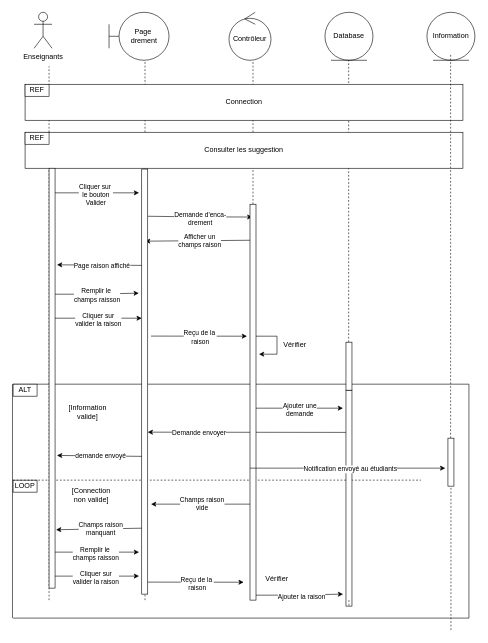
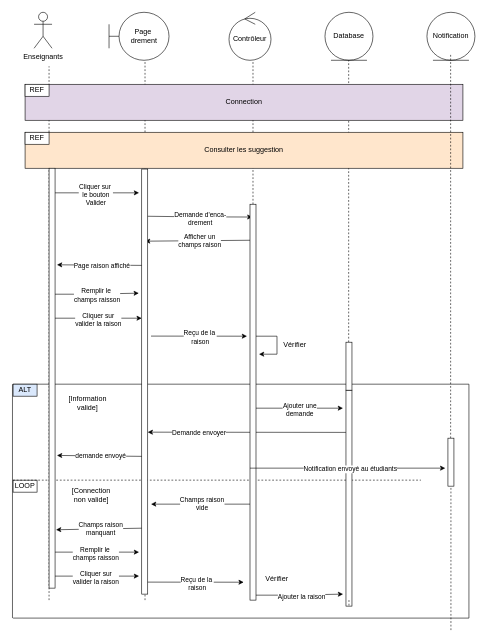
(451, 36) -> (451, 36)
(244, 102) -> (244, 102)
(244, 150) -> (244, 150)
(25, 390) -> (25, 390)
(87, 413) -> (87, 404)
